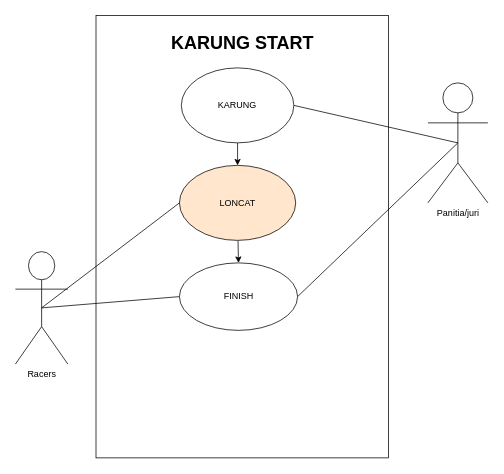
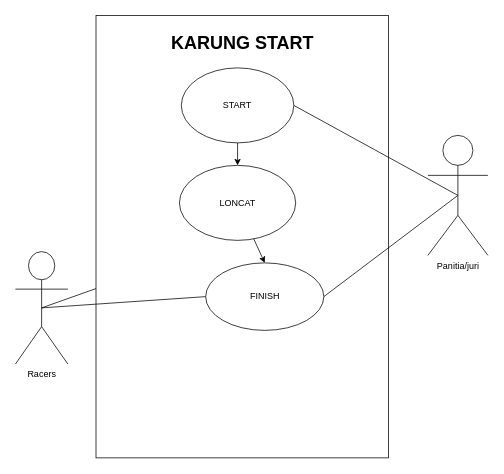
(237, 105) -> (237, 105)
(458, 143) -> (458, 195)
(238, 203) -> (238, 203)
(112, 254) -> (69, 298)
(239, 297) -> (265, 297)
